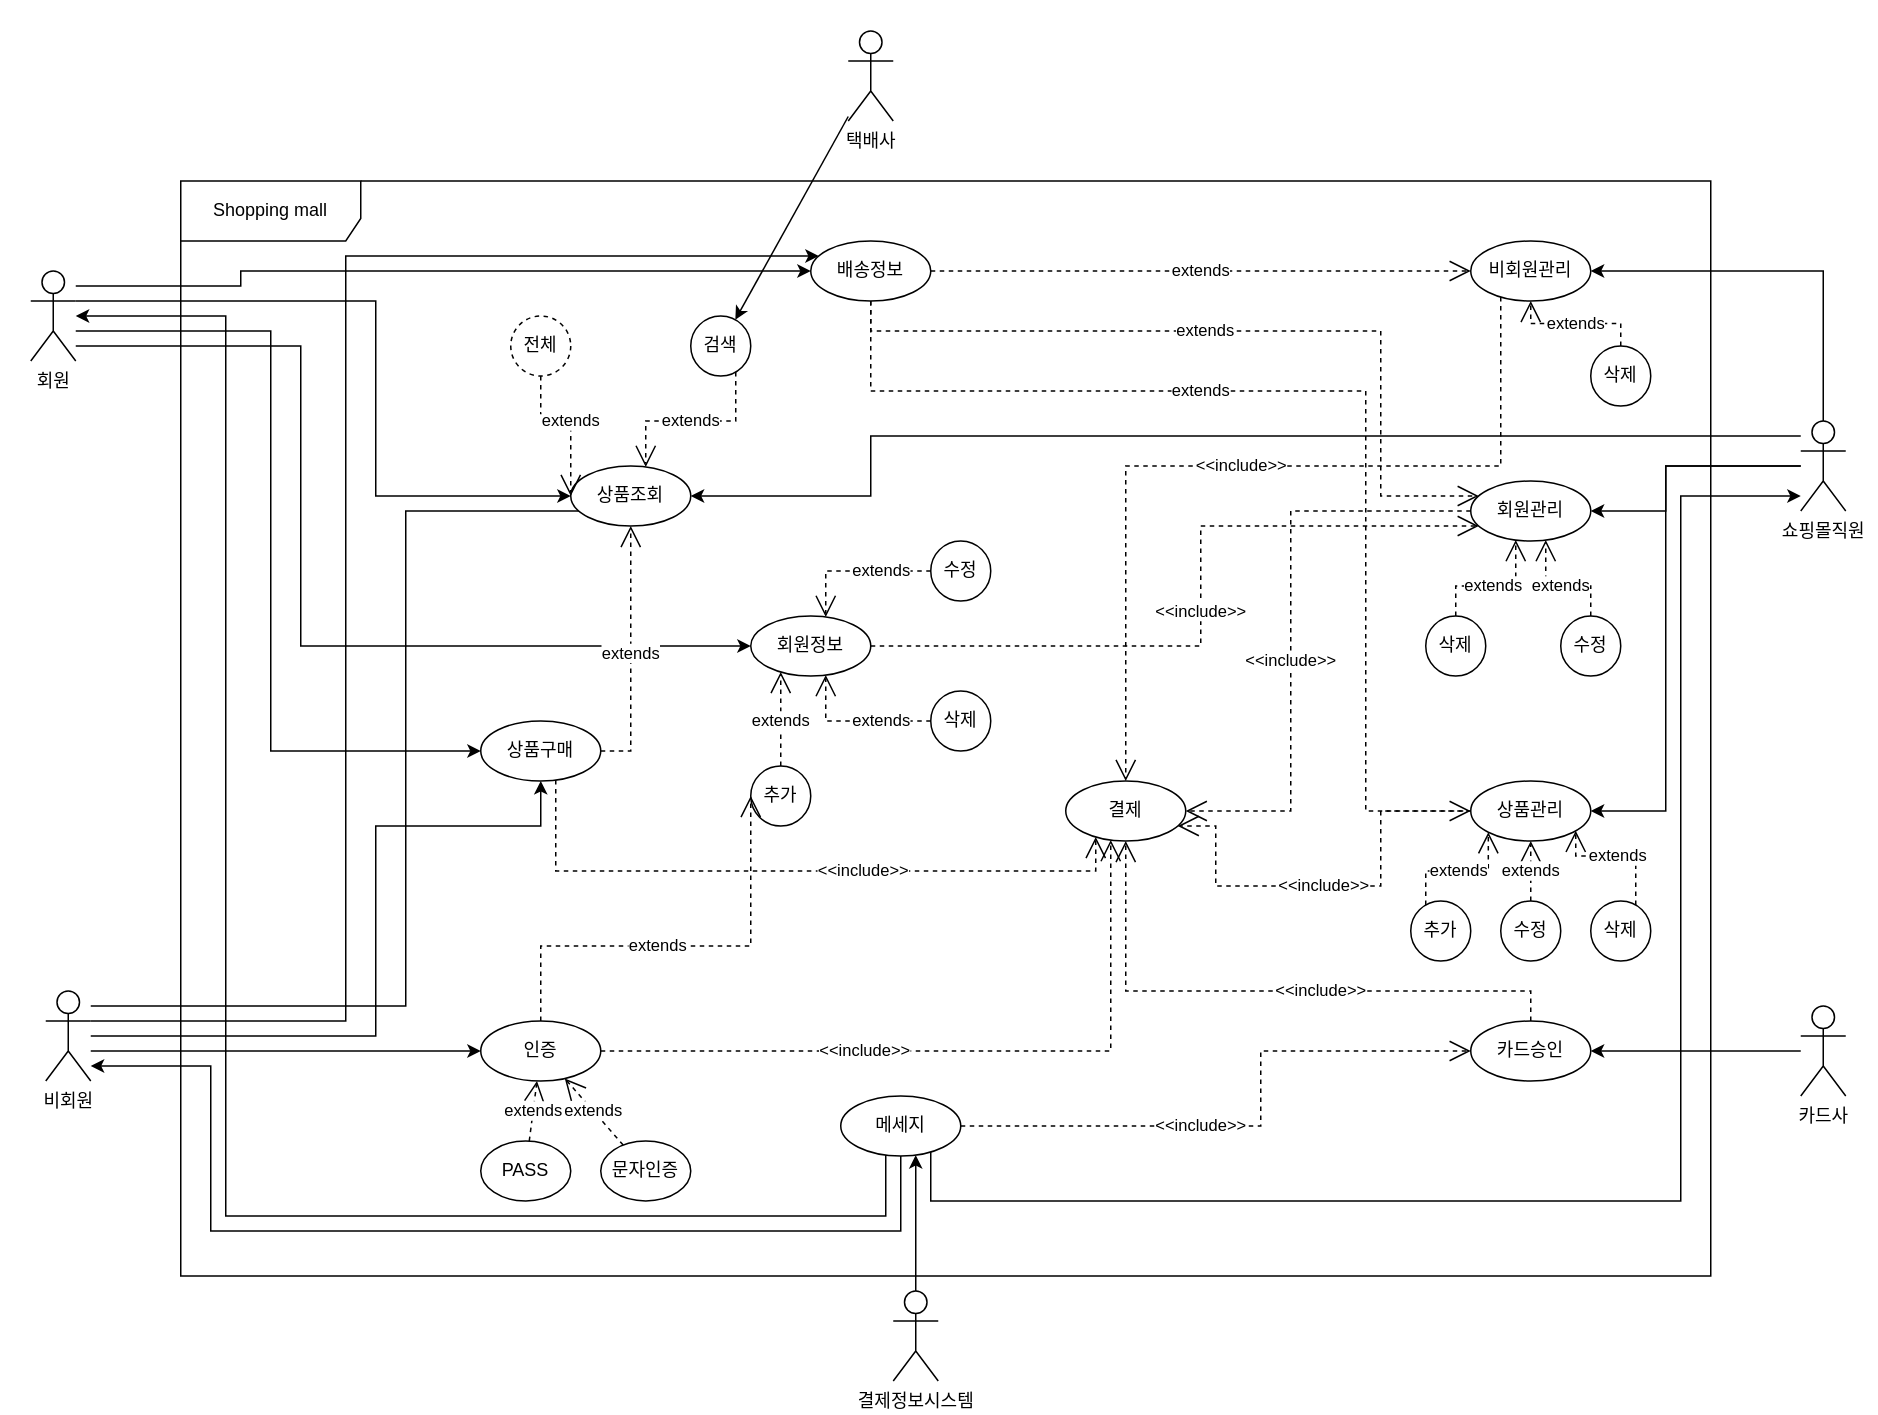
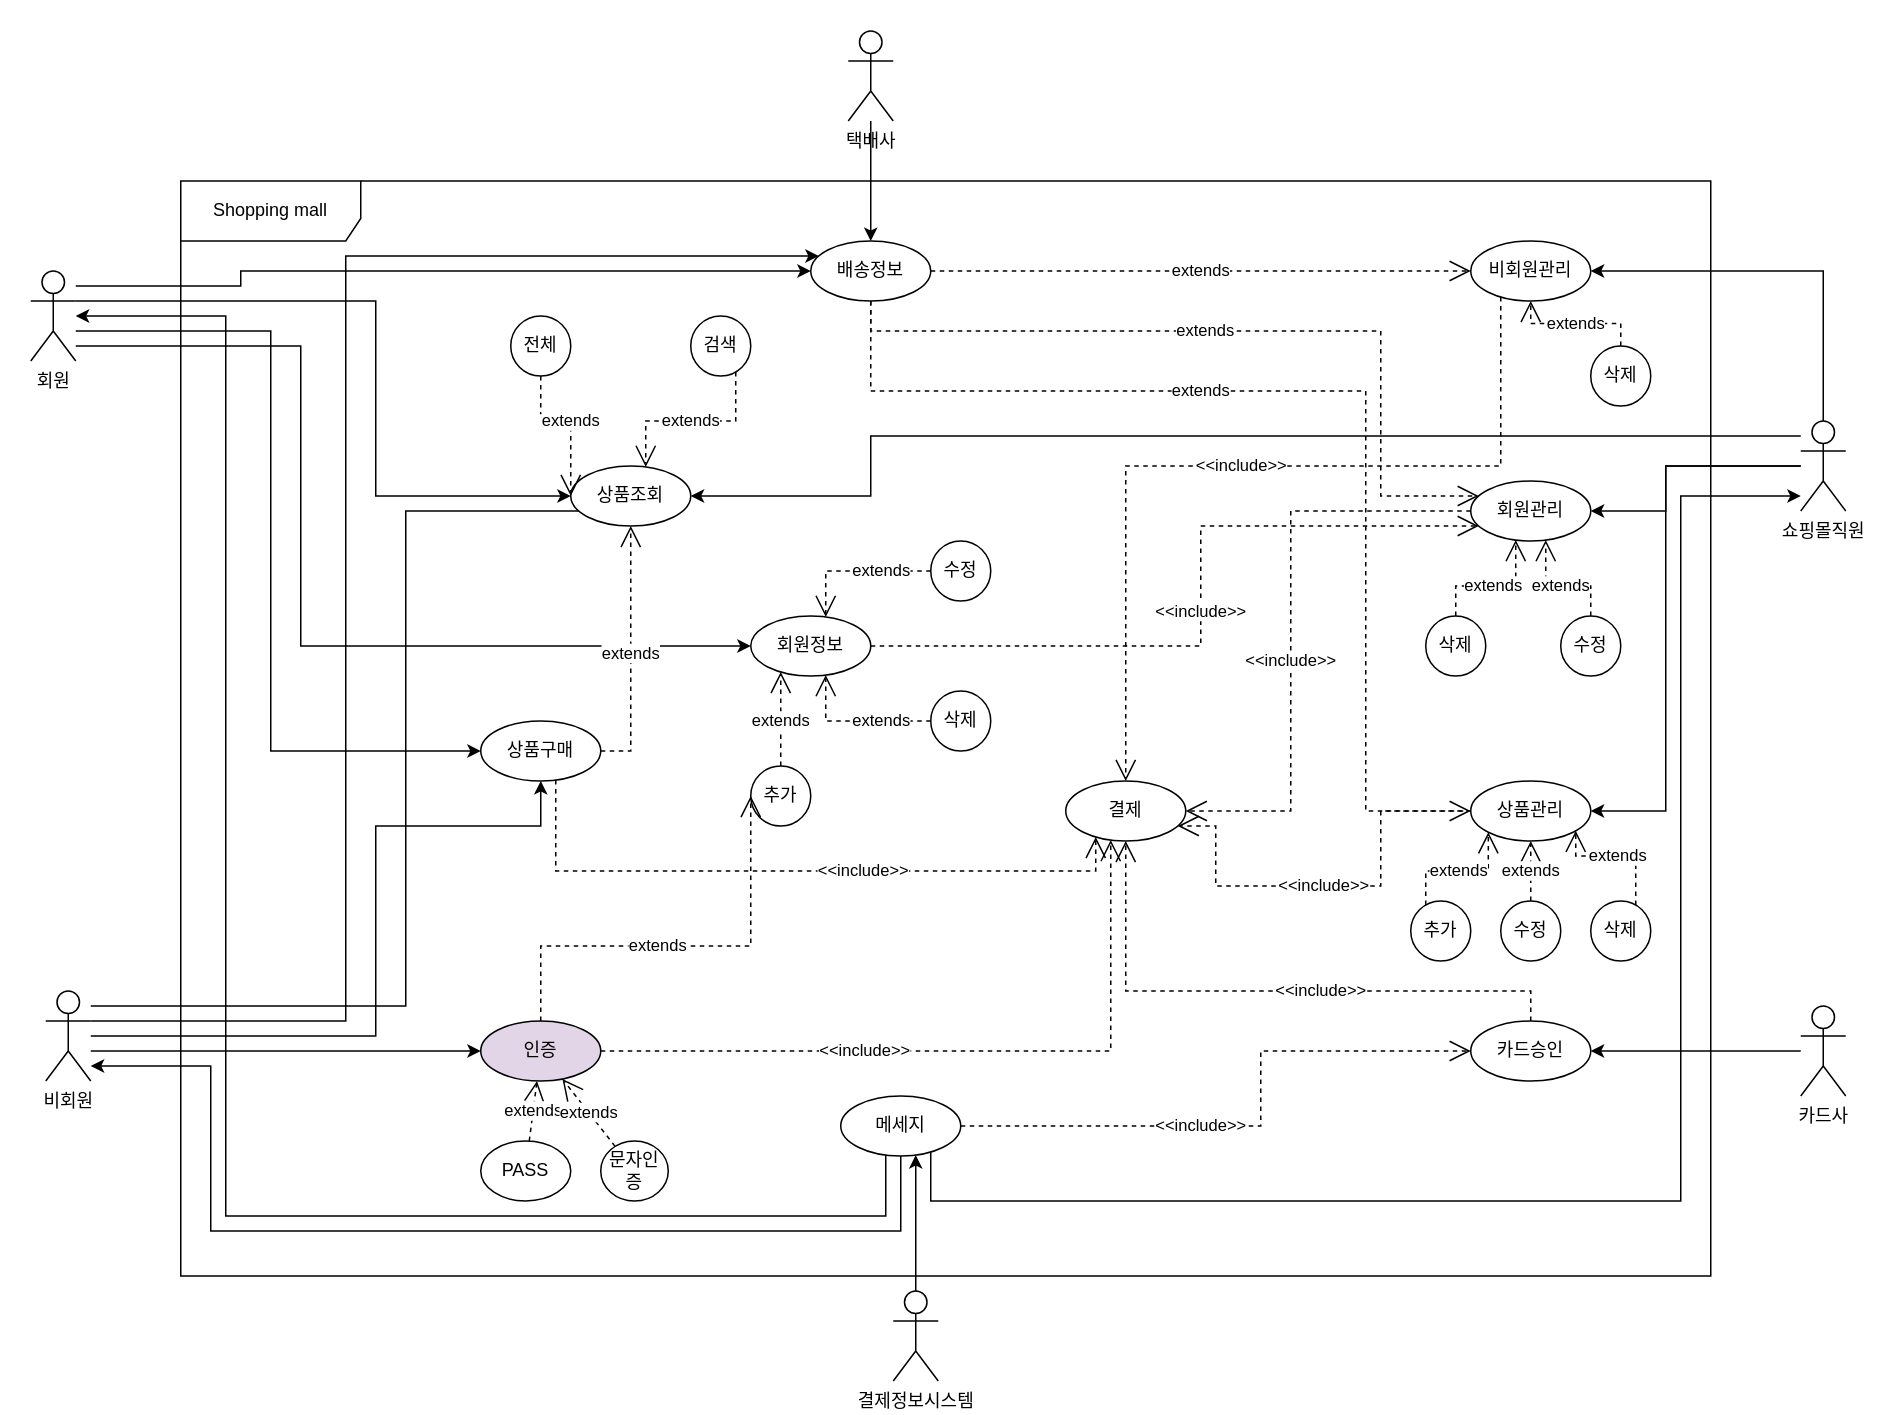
(793, 215) -> (871, 176)
(541, 346) -> (541, 346)
(541, 1051) -> (541, 1051)
(646, 1171) -> (635, 1171)
